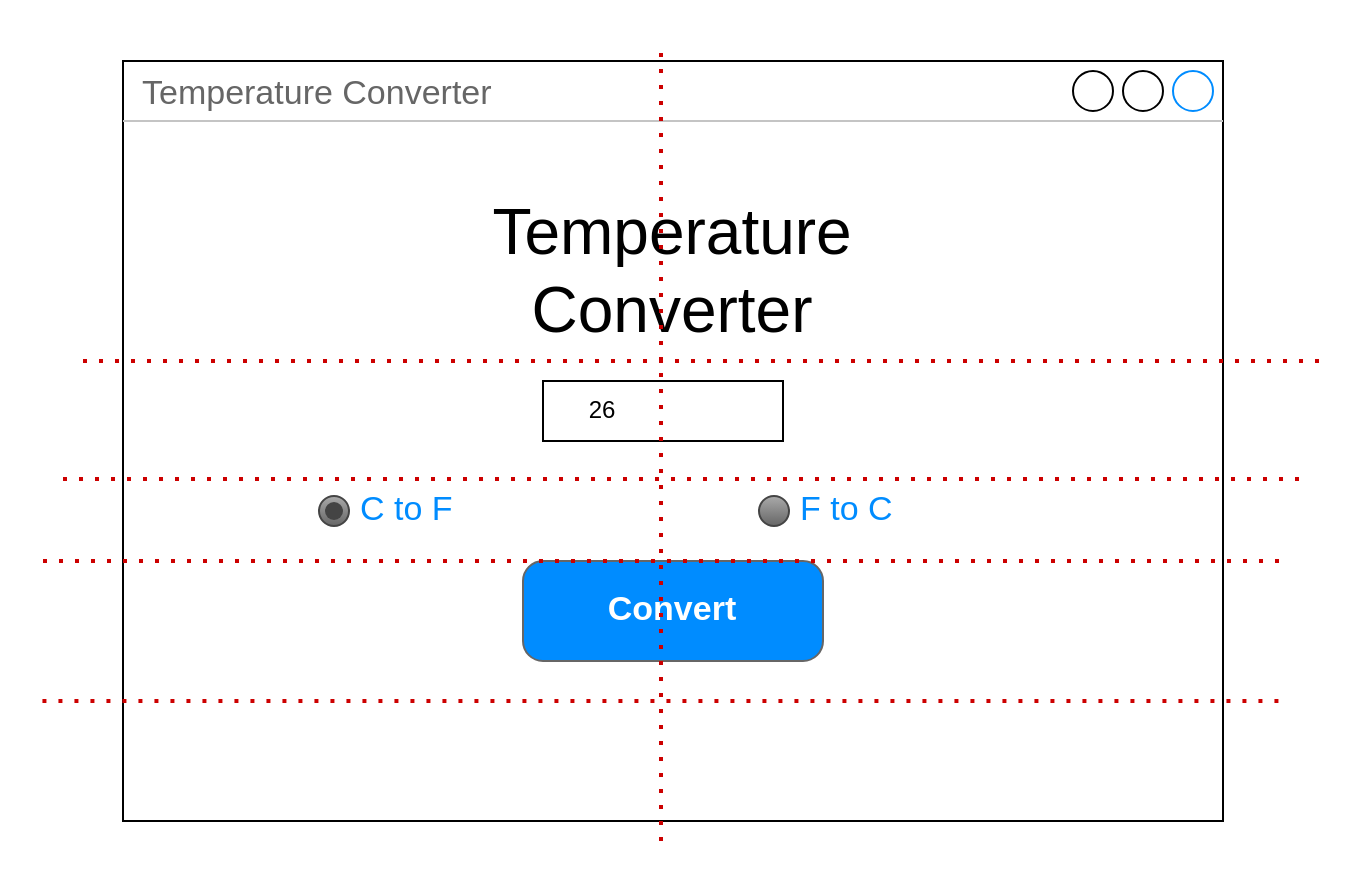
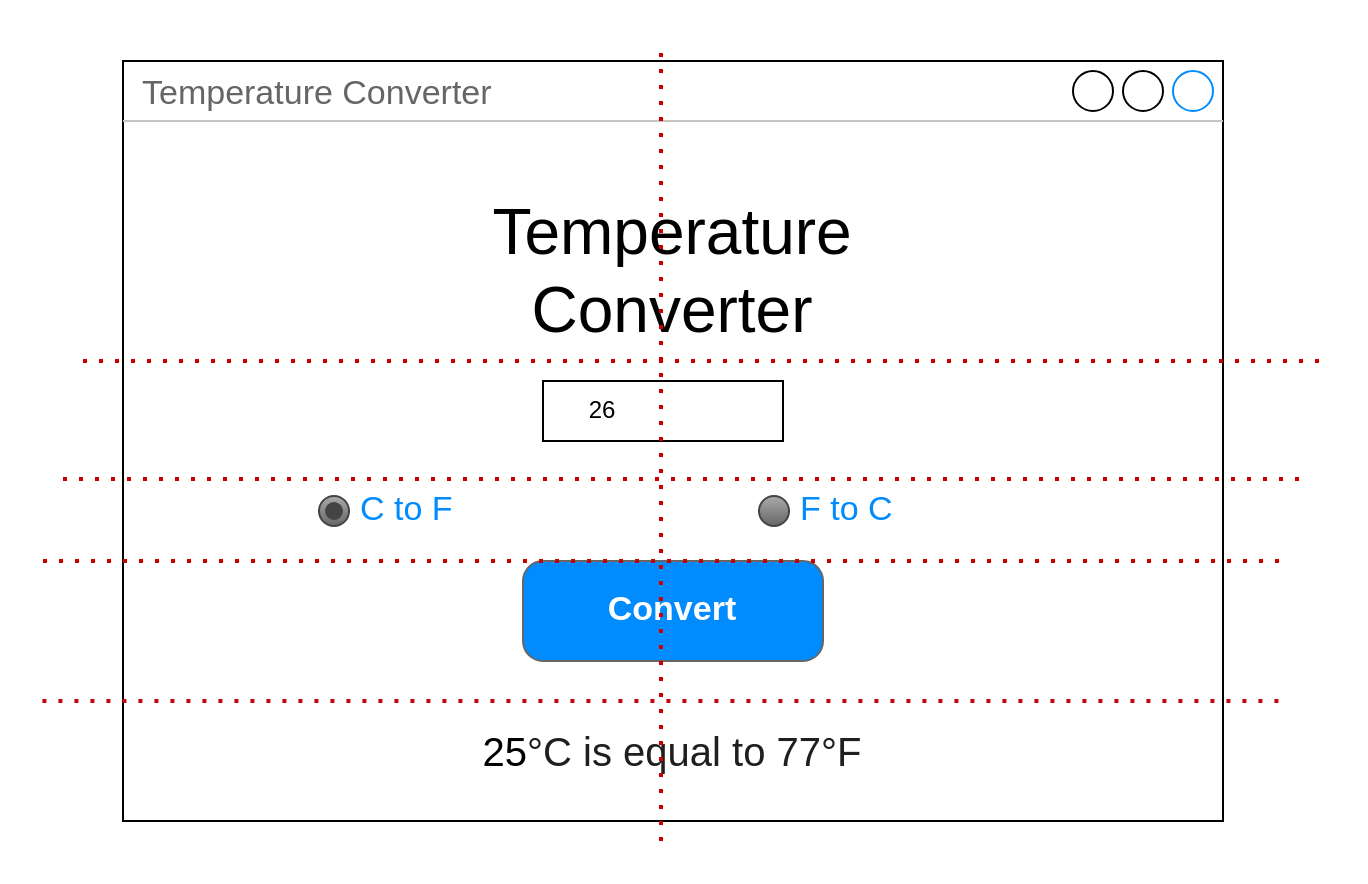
none -> (673, 751)
